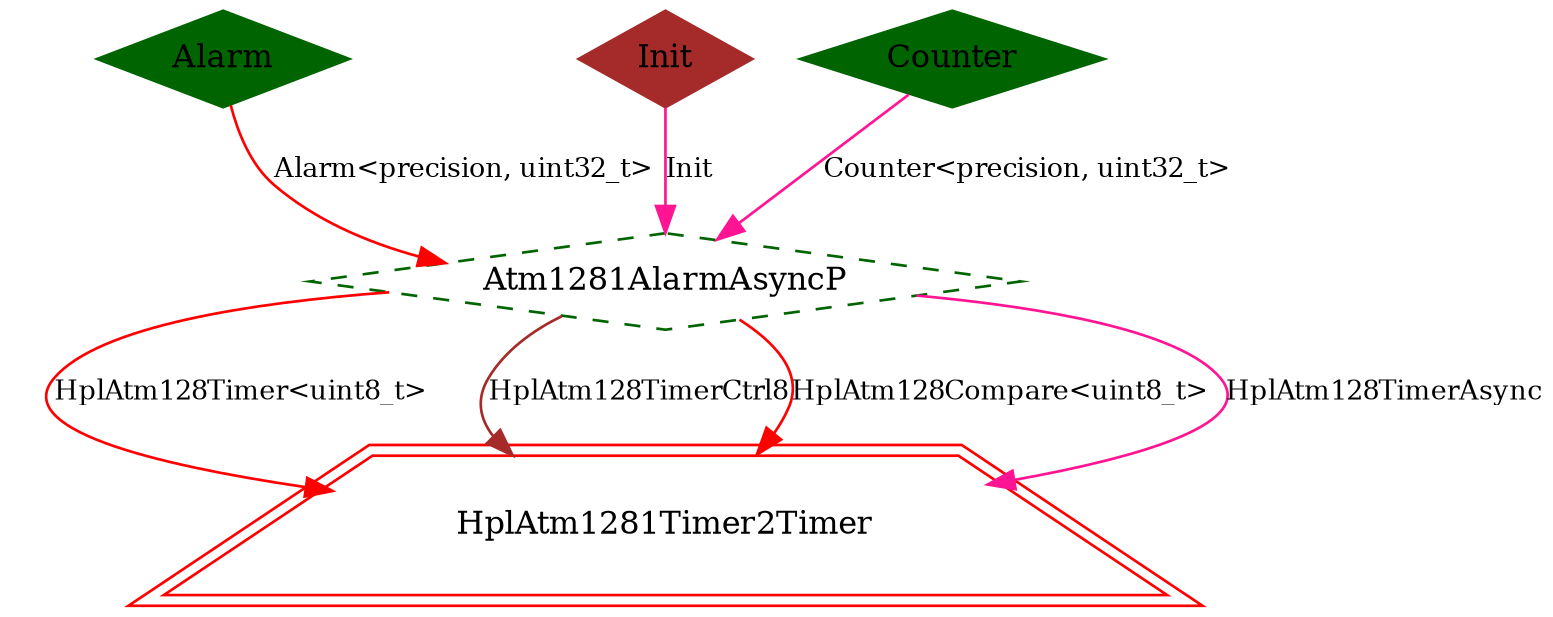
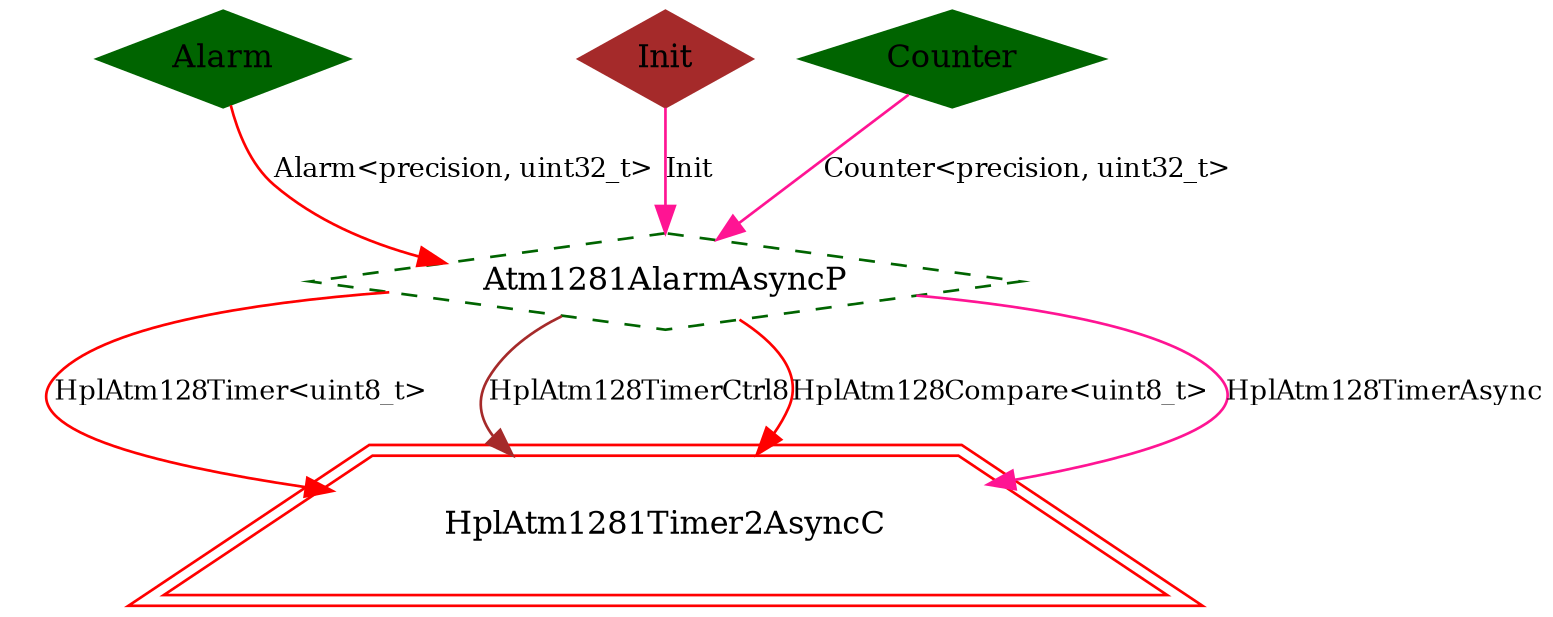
(665, 525) -> (665, 525)
